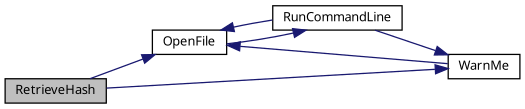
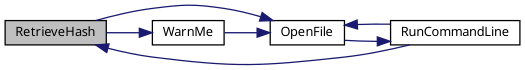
(405, 40) -> (259, 64)
